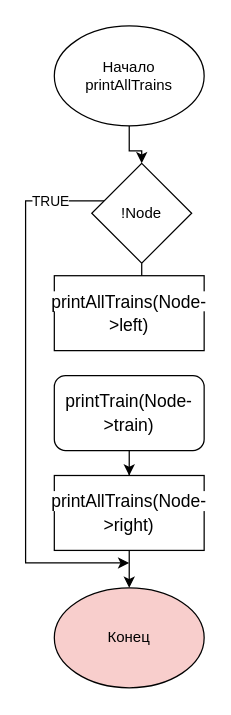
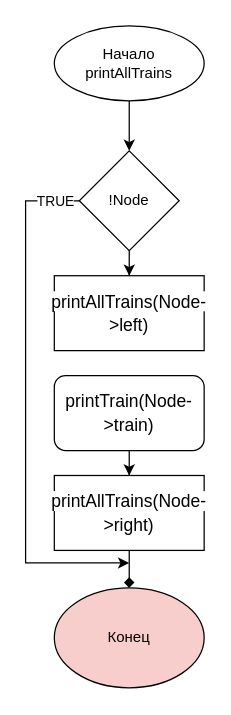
(129, 76) -> (129, 63)
(142, 213) -> (129, 201)
(129, 578) -> (129, 577)
